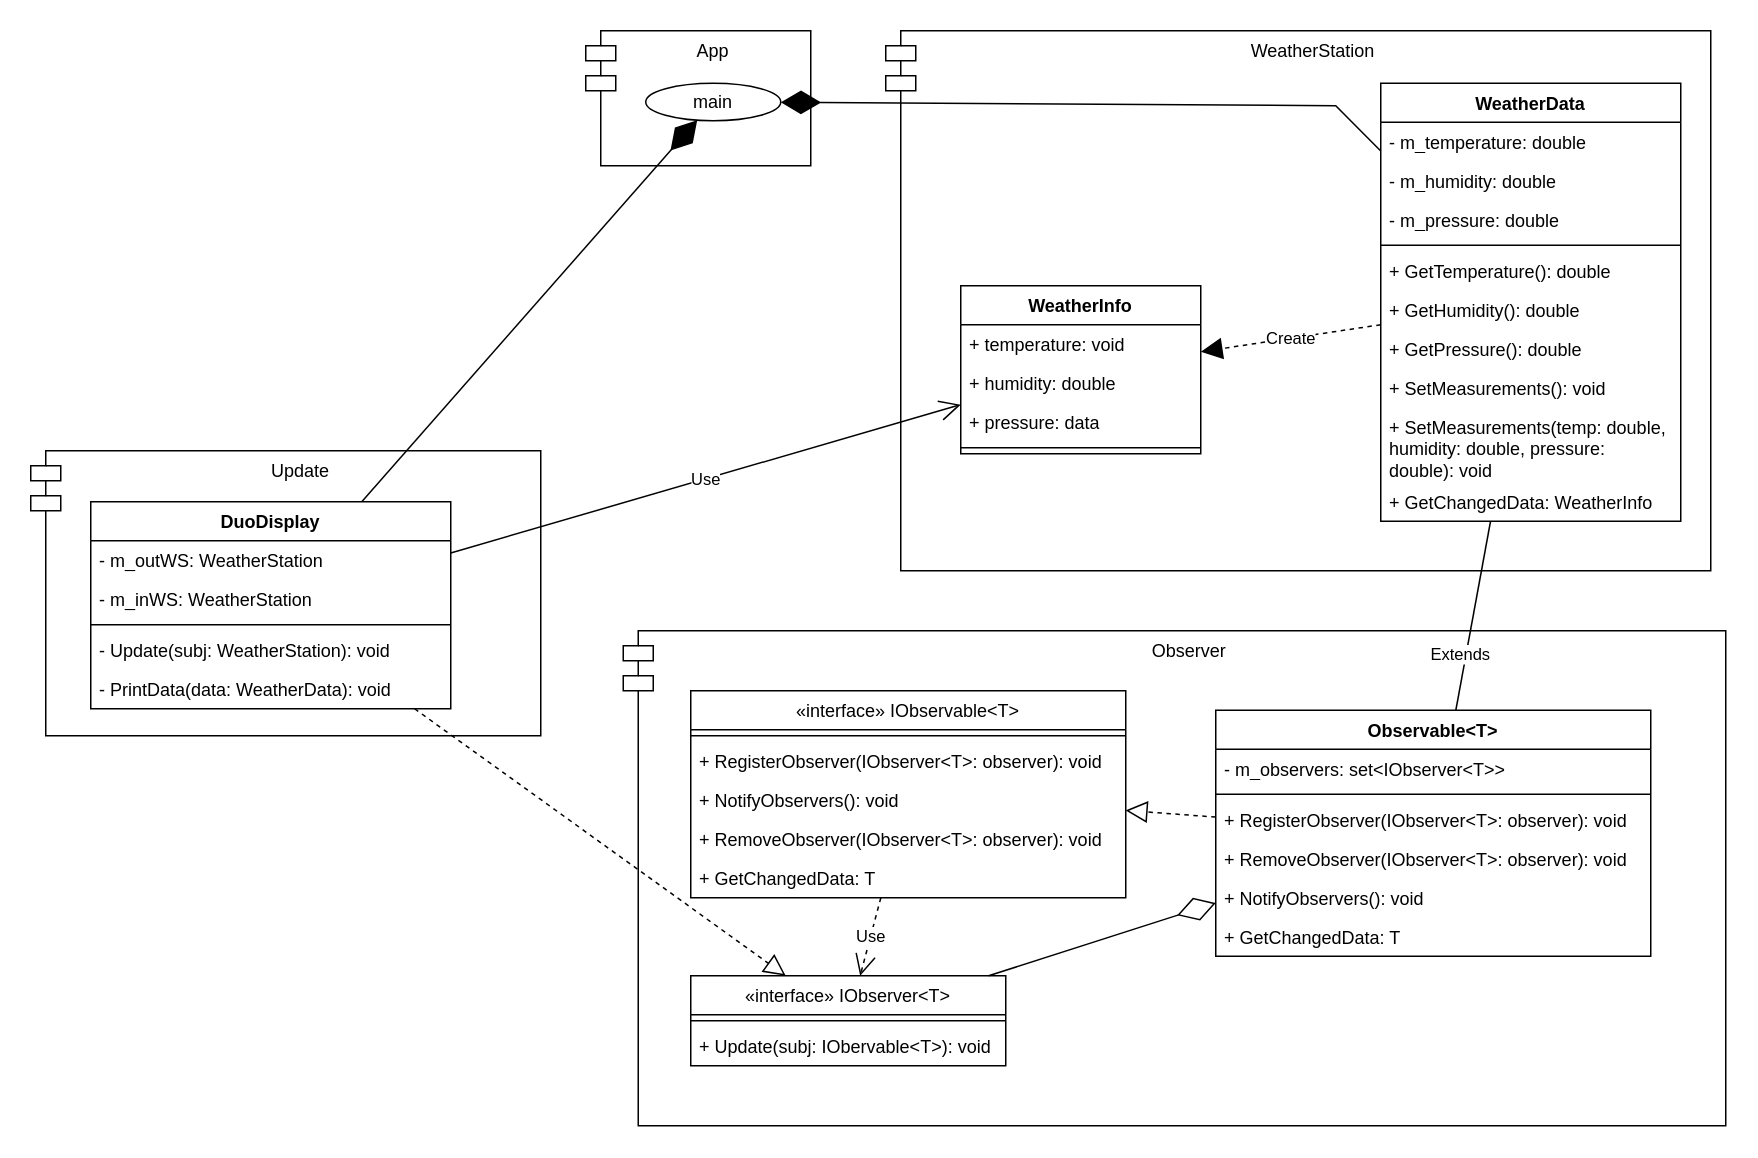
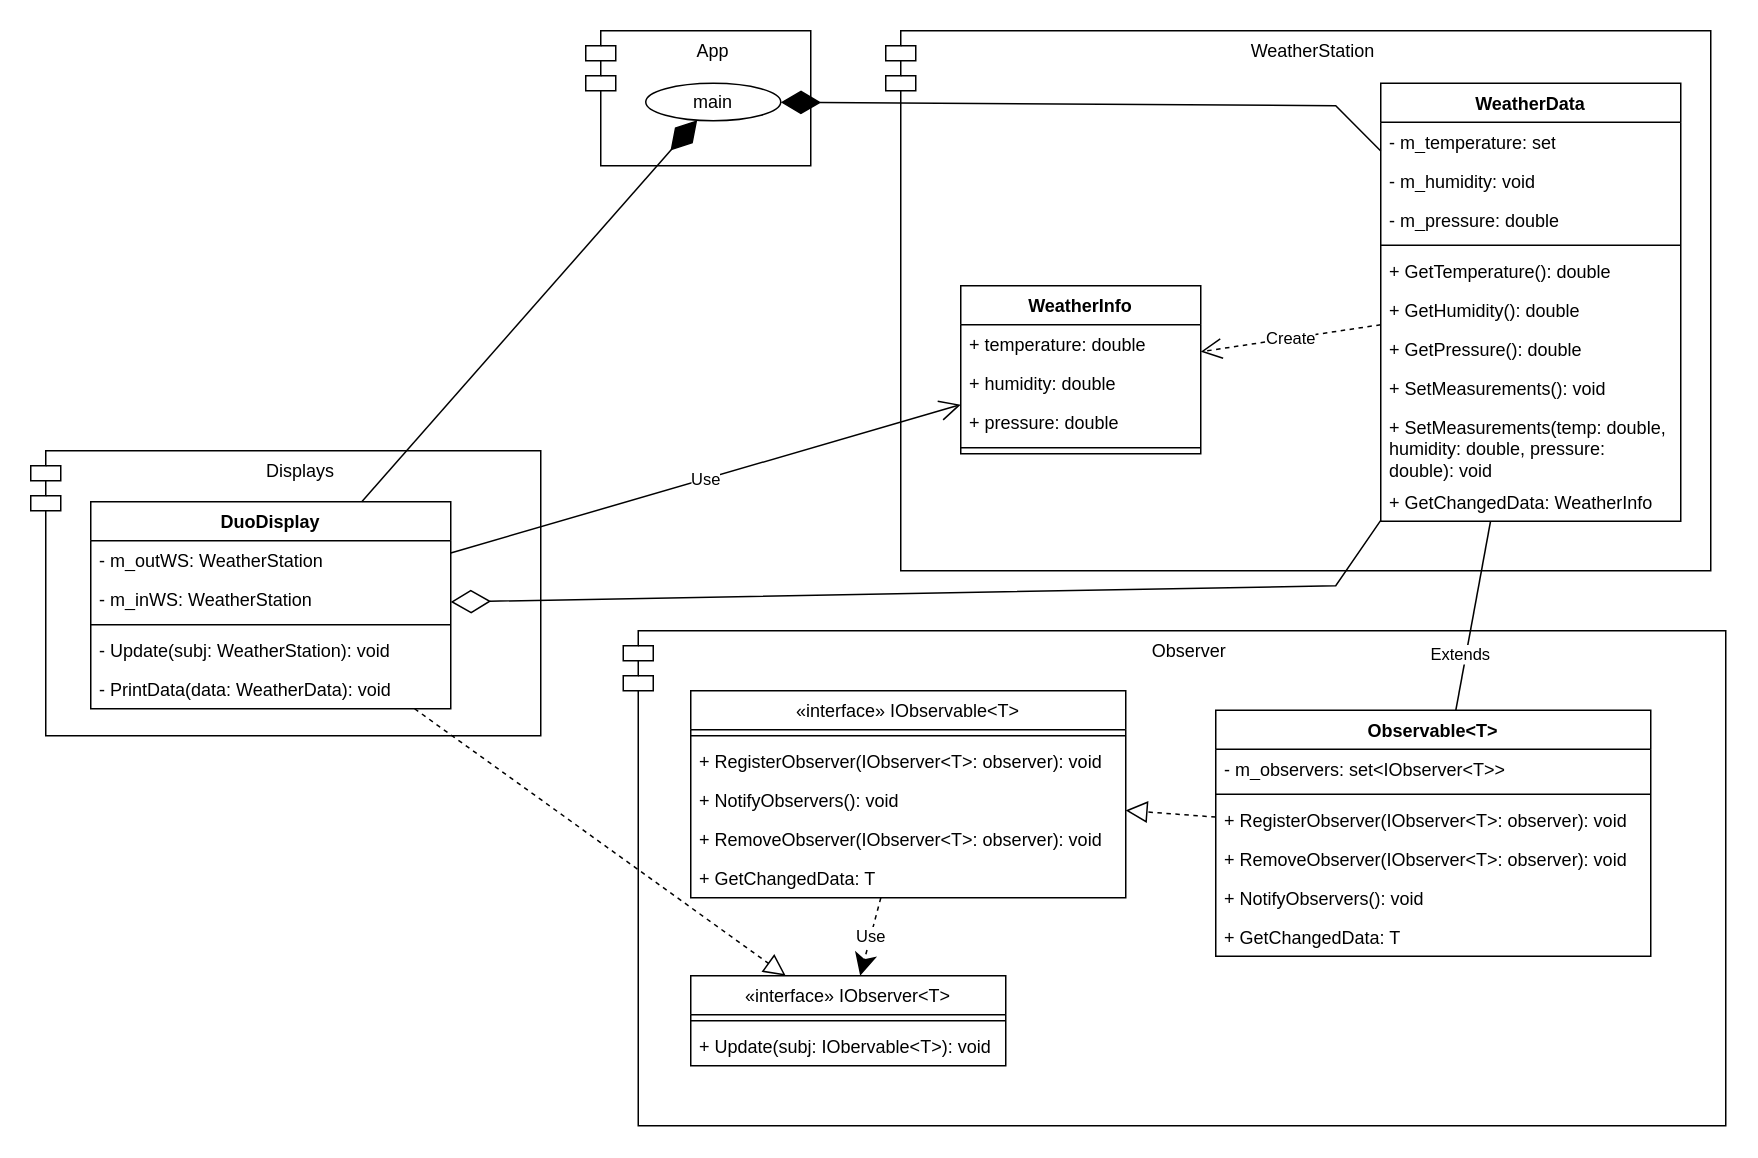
(1496, 144) -> (1484, 144)
(1477, 183) -> (1466, 183)
(1056, 346) -> (1066, 346)
(1223, 348) -> (1214, 350)
(1043, 424) -> (1051, 424)
(301, 472) -> (301, 472)
none -> (951, 593)
(1083, 945) -> none
(863, 964) -> (865, 958)
